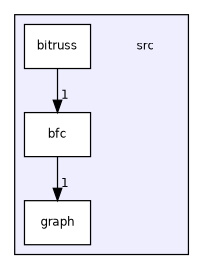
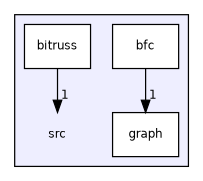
(58, 85) -> (58, 85)
